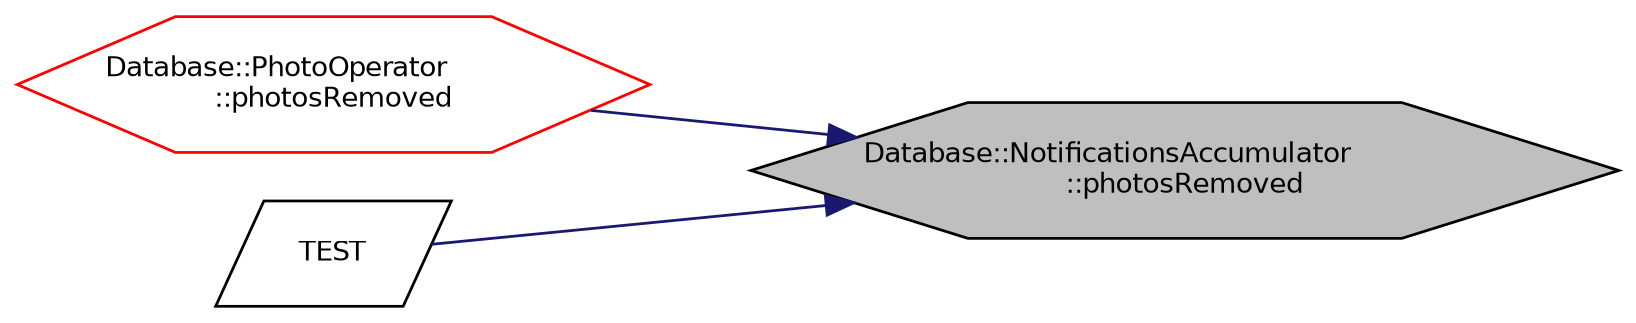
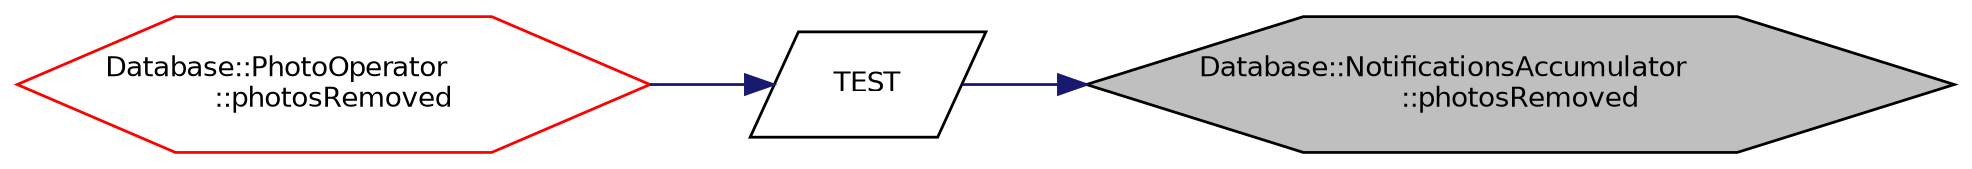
(710, 122) -> (698, 85)
